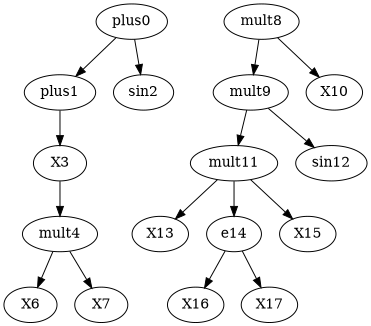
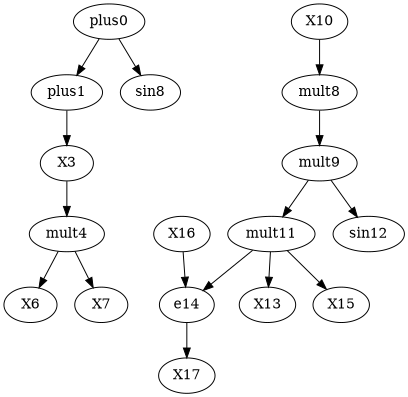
(295, 54) -> (320, 52)
(144, 92) -> (150, 92)
(217, 265) -> (184, 265)
